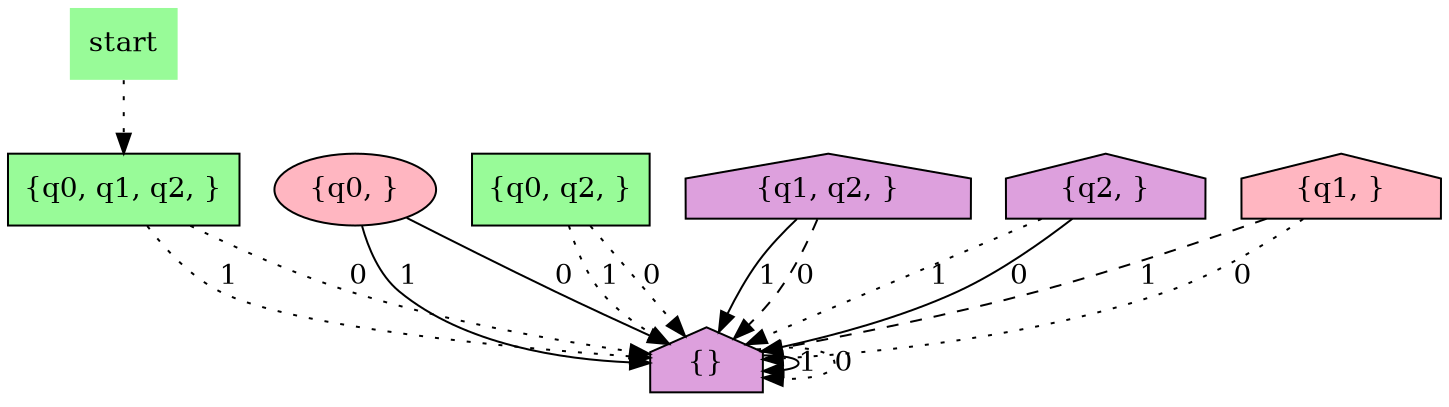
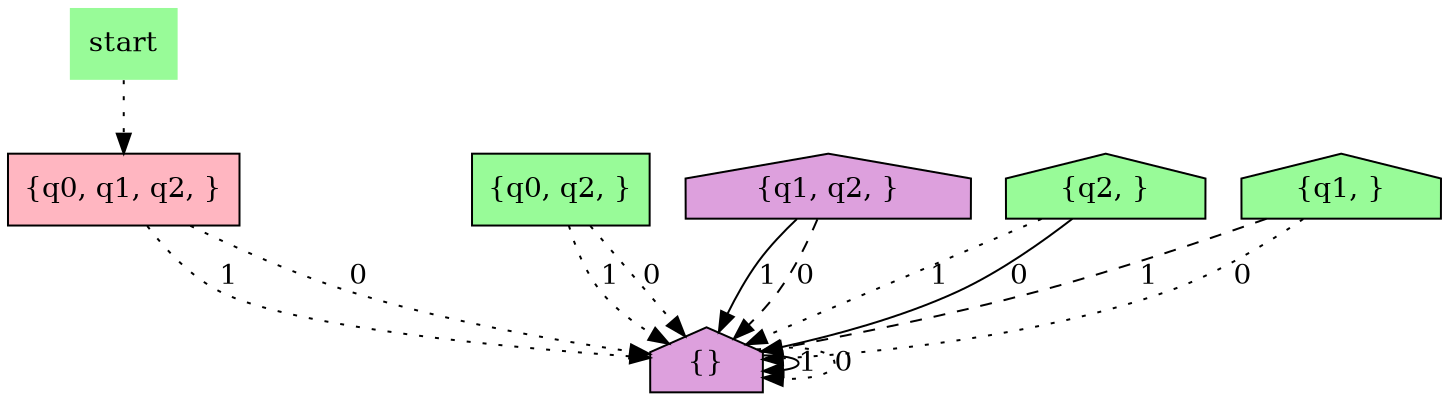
(124, 190) -> (124, 190)
(355, 190) -> none
(1106, 190) -> (1106, 190)
(1341, 190) -> (1341, 190)
